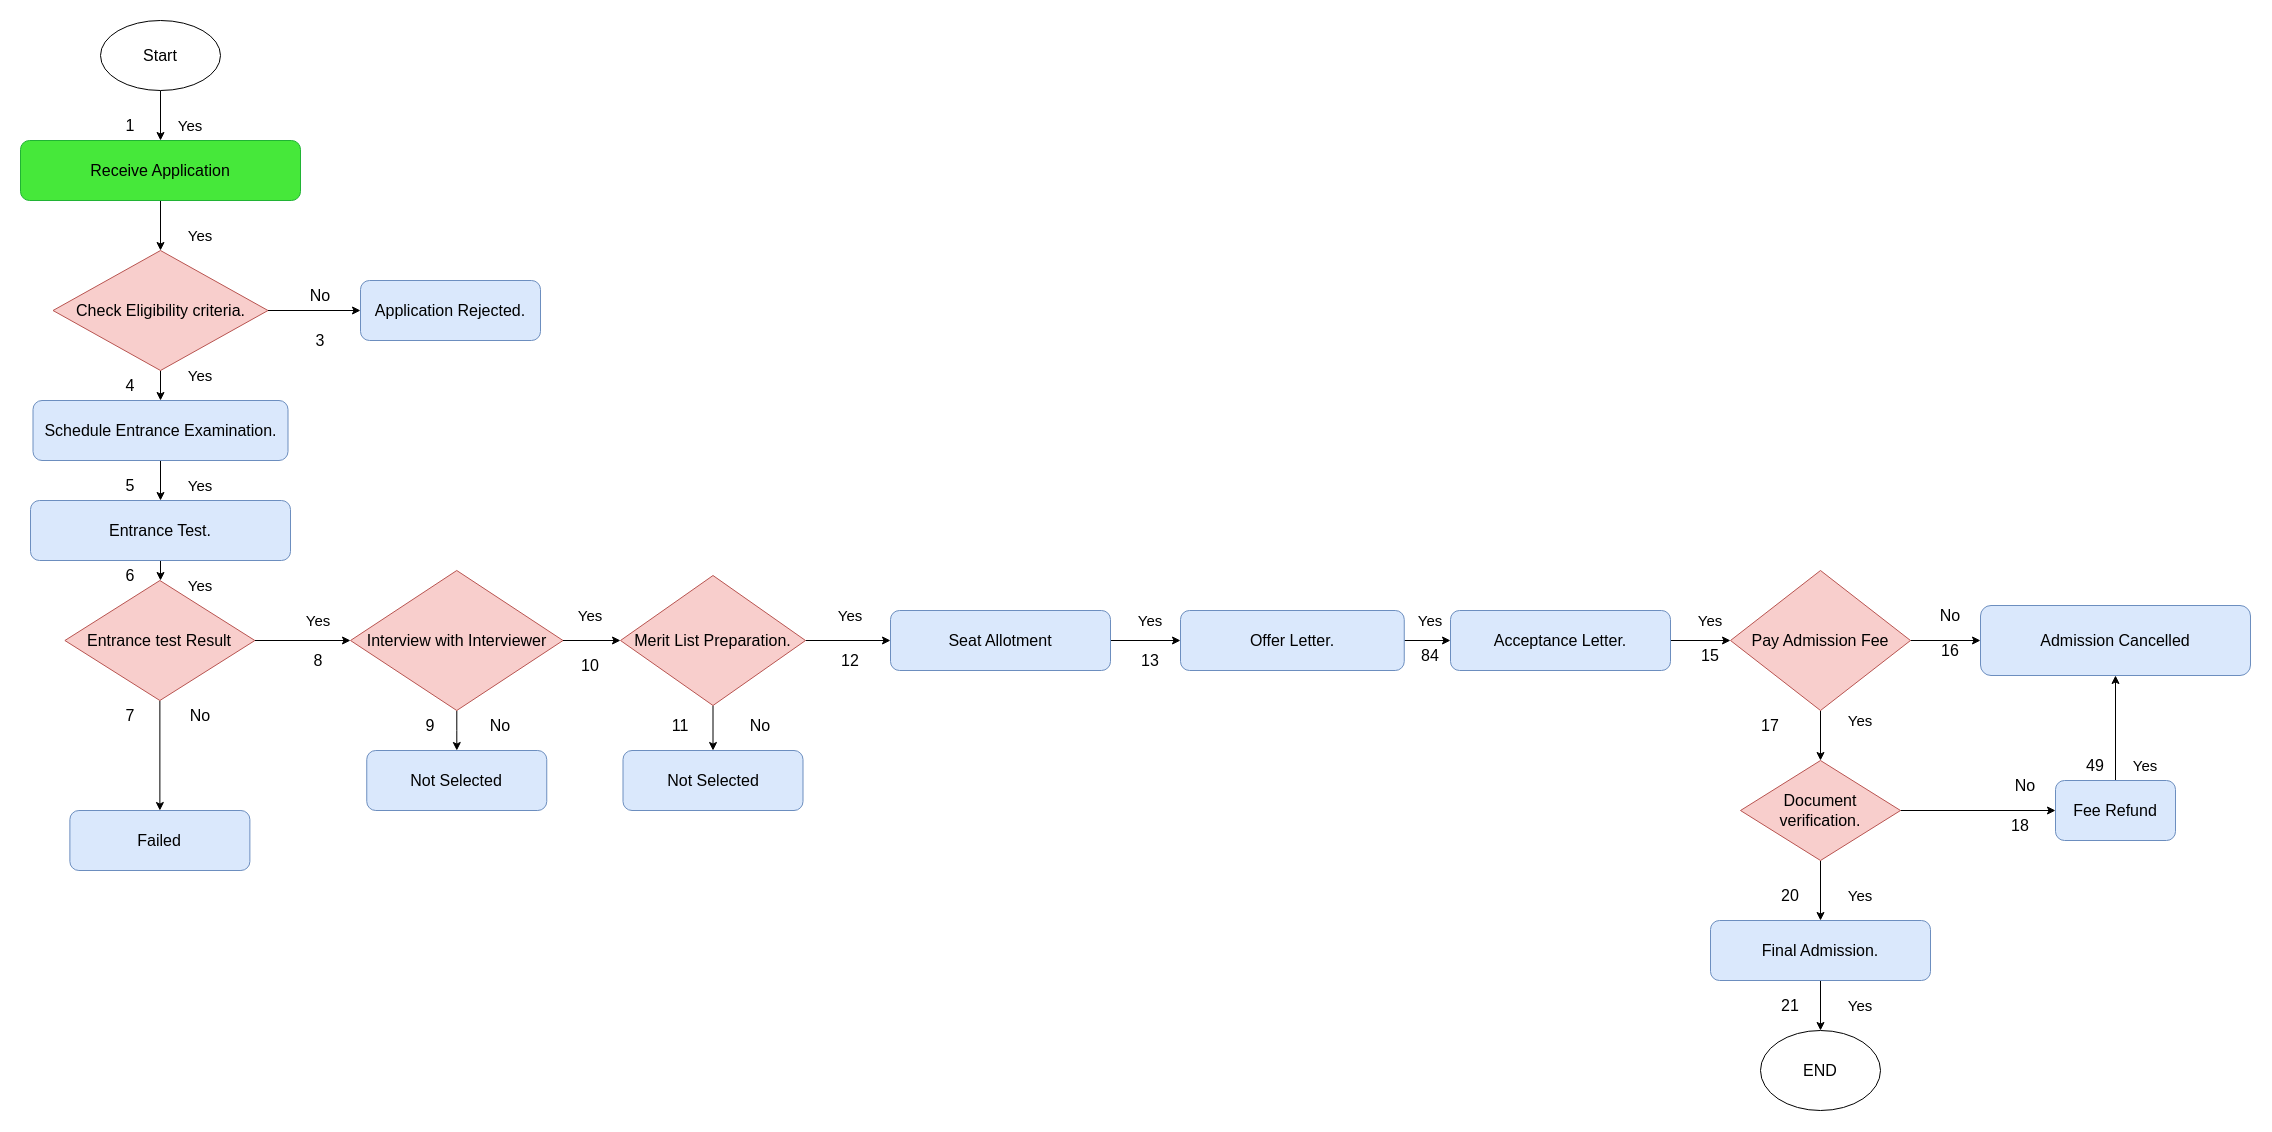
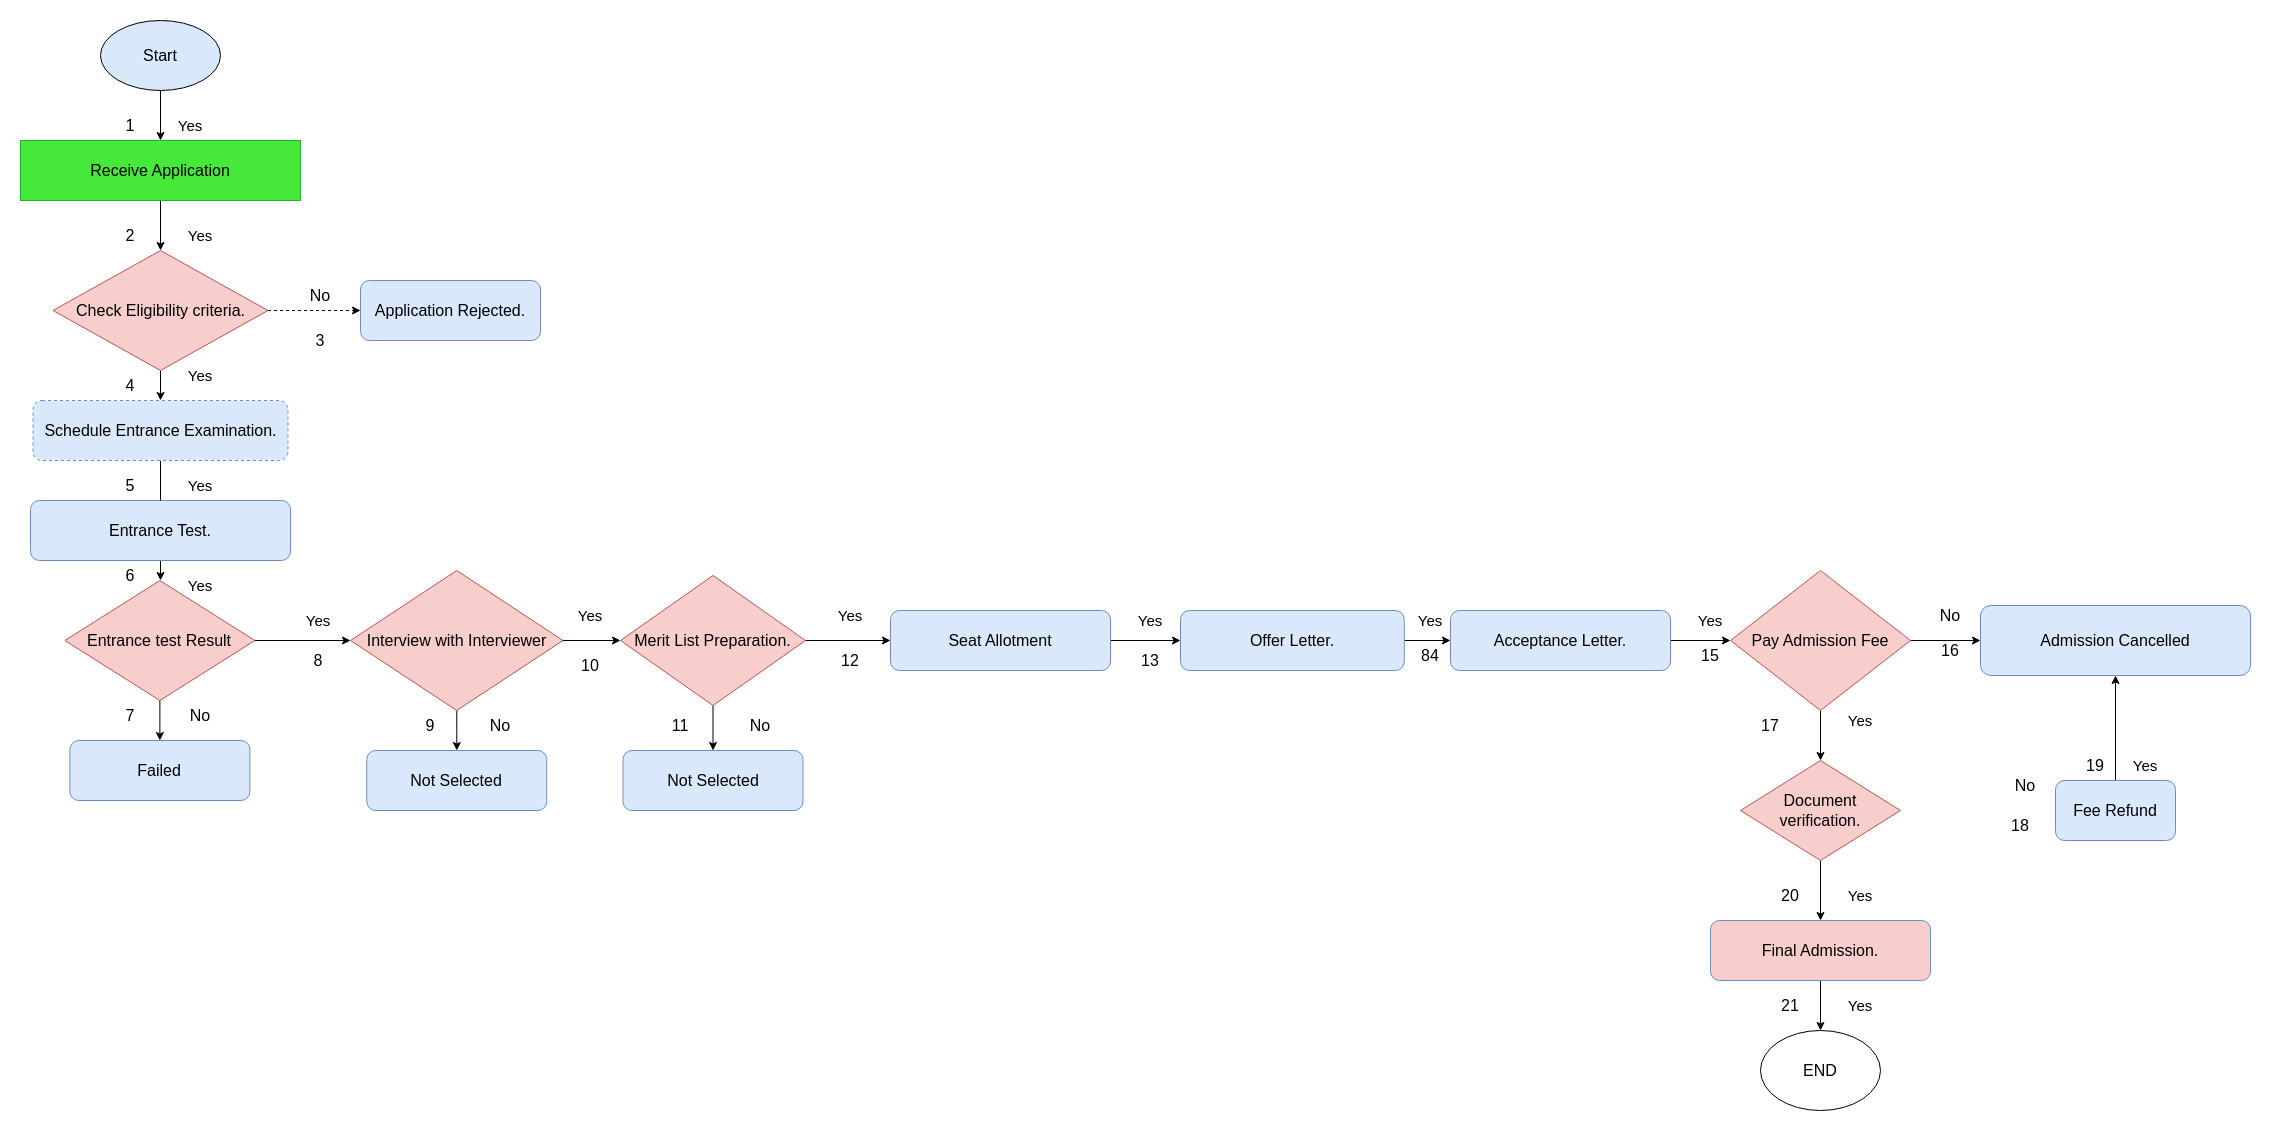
(161, 56) -> (161, 56)
(161, 171) -> (161, 171)
none -> (131, 236)
(311, 311) -> (311, 311)
(161, 431) -> (161, 431)
(161, 492) -> (161, 495)
(2096, 766) -> (2096, 766)
(1975, 811) -> none
(160, 841) -> (160, 771)
(1821, 951) -> (1821, 951)
